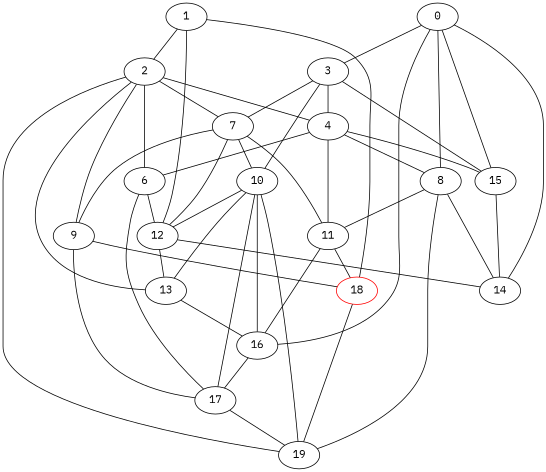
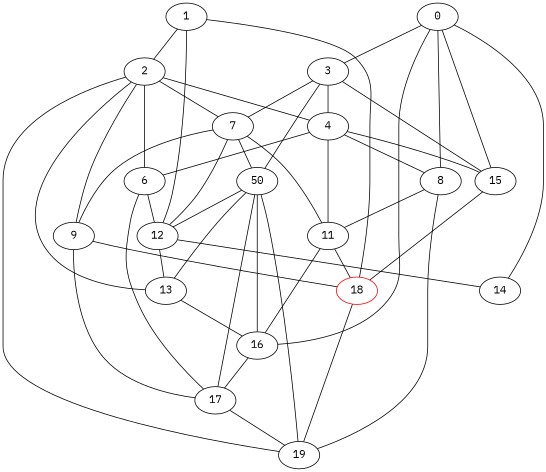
(257, 181) -> (257, 181)
(470, 236) -> none
(498, 236) -> (426, 236)
